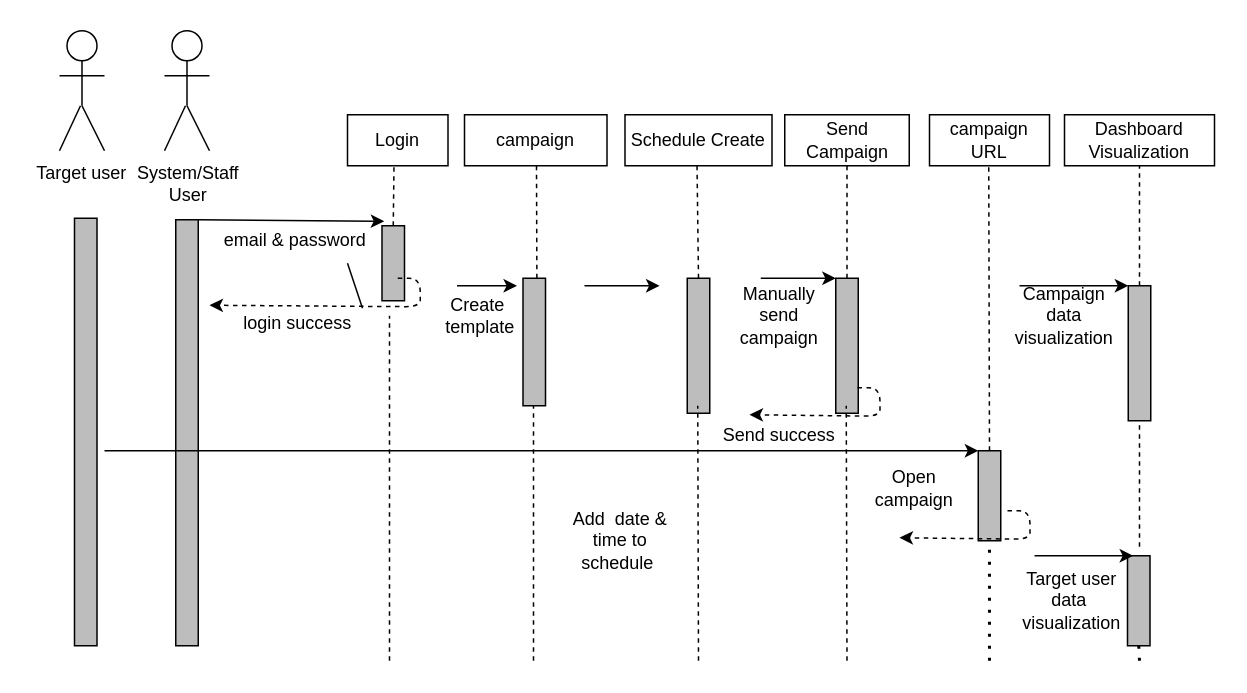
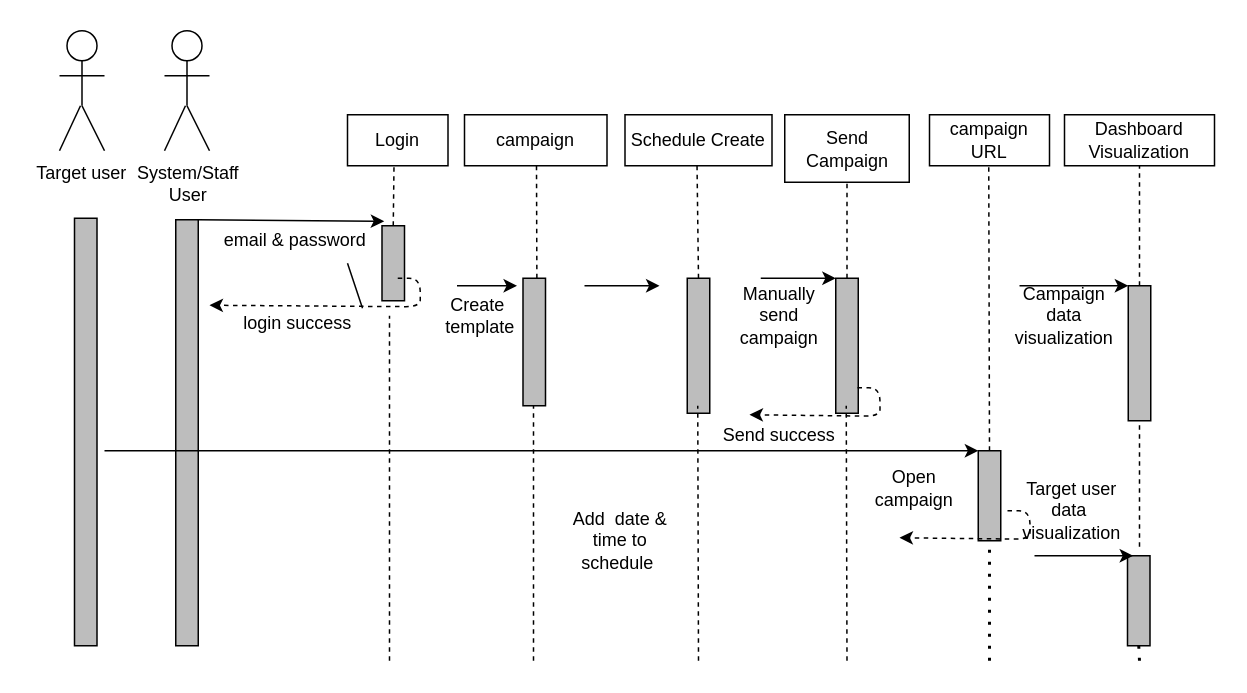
(847, 140) -> (847, 149)
(1072, 601) -> (1072, 511)
